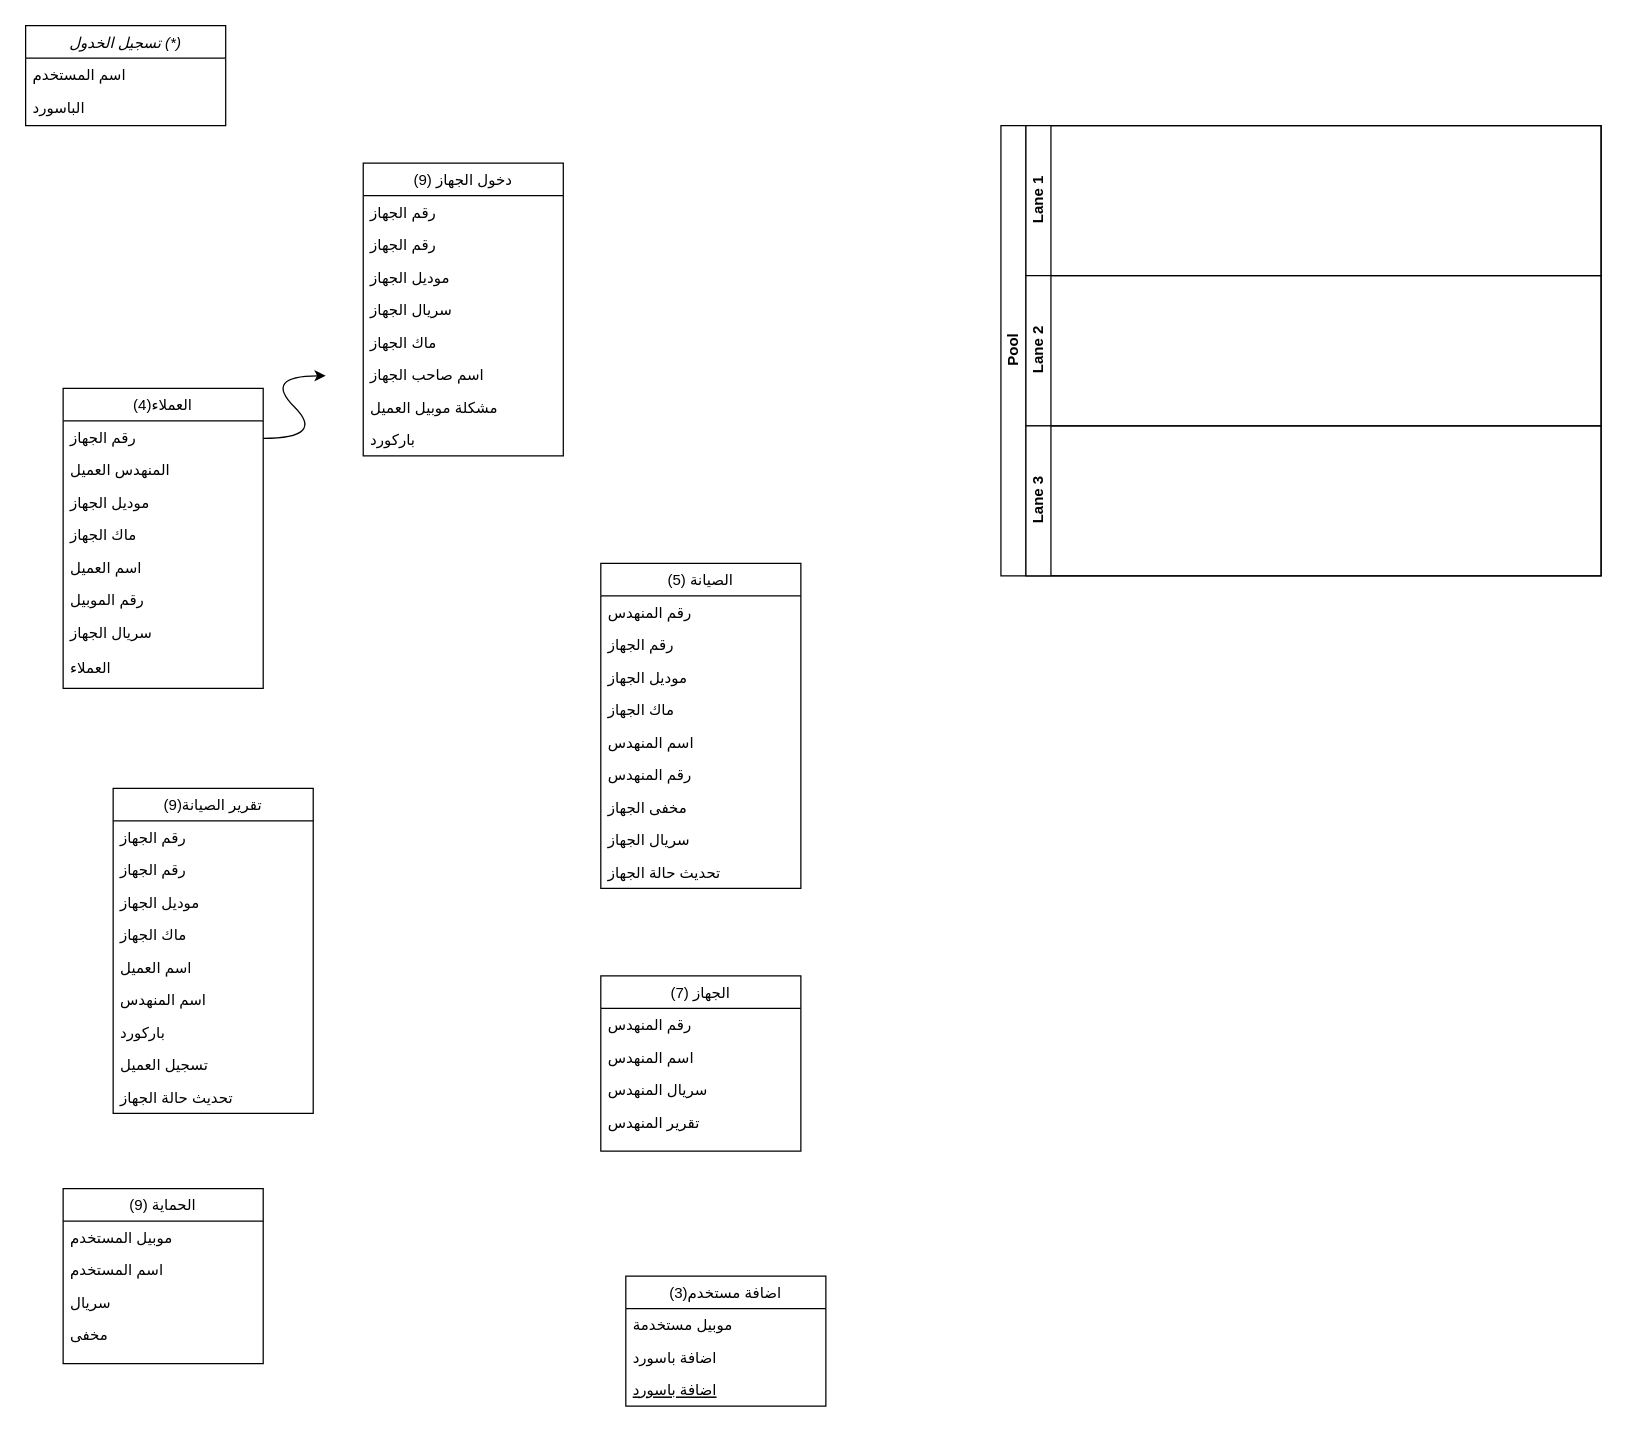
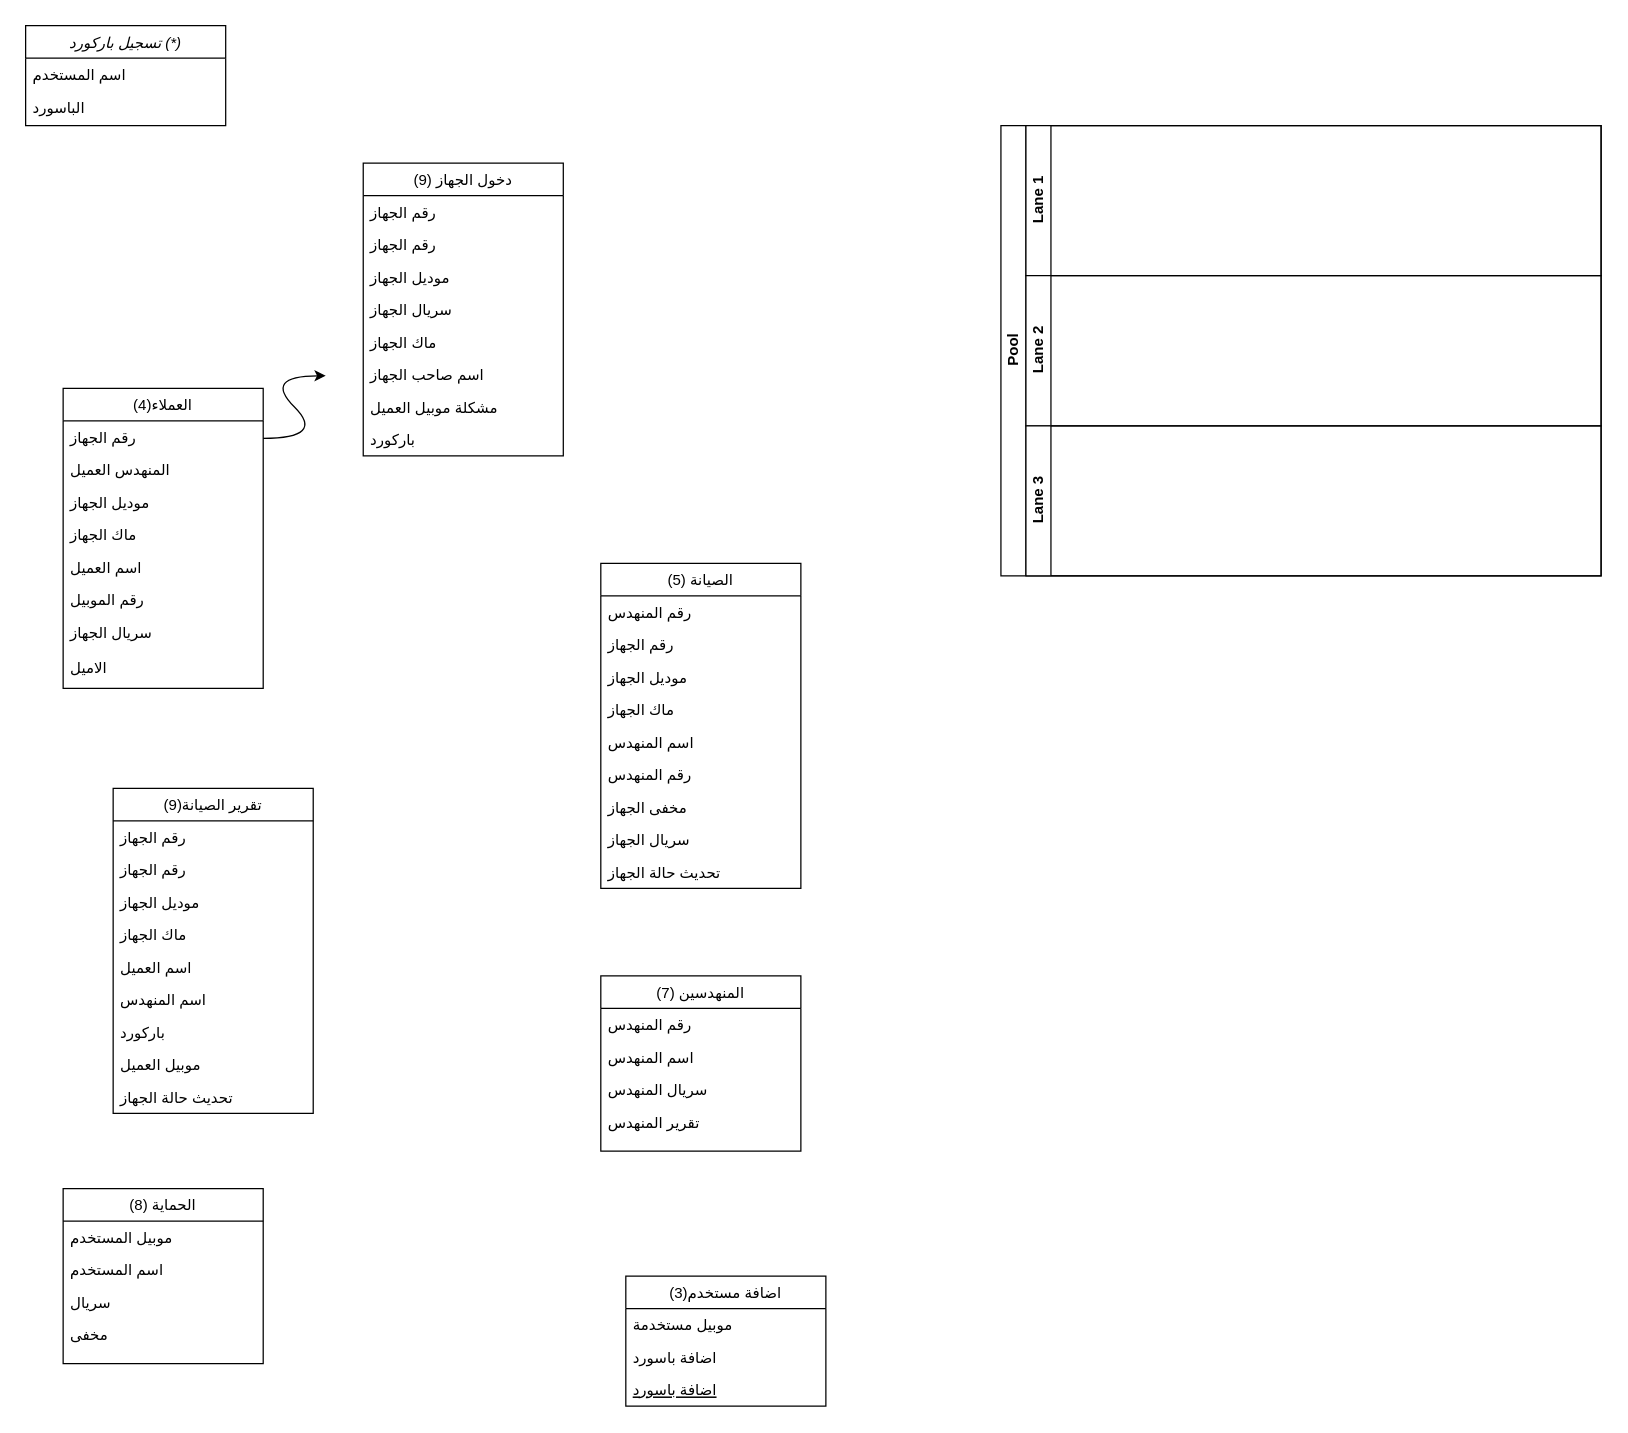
(125, 43) -> (125, 43)
(99, 668) -> (95, 668)
(700, 993) -> (700, 993)
(168, 1065) -> (168, 1065)
(163, 1205) -> (163, 1205)
